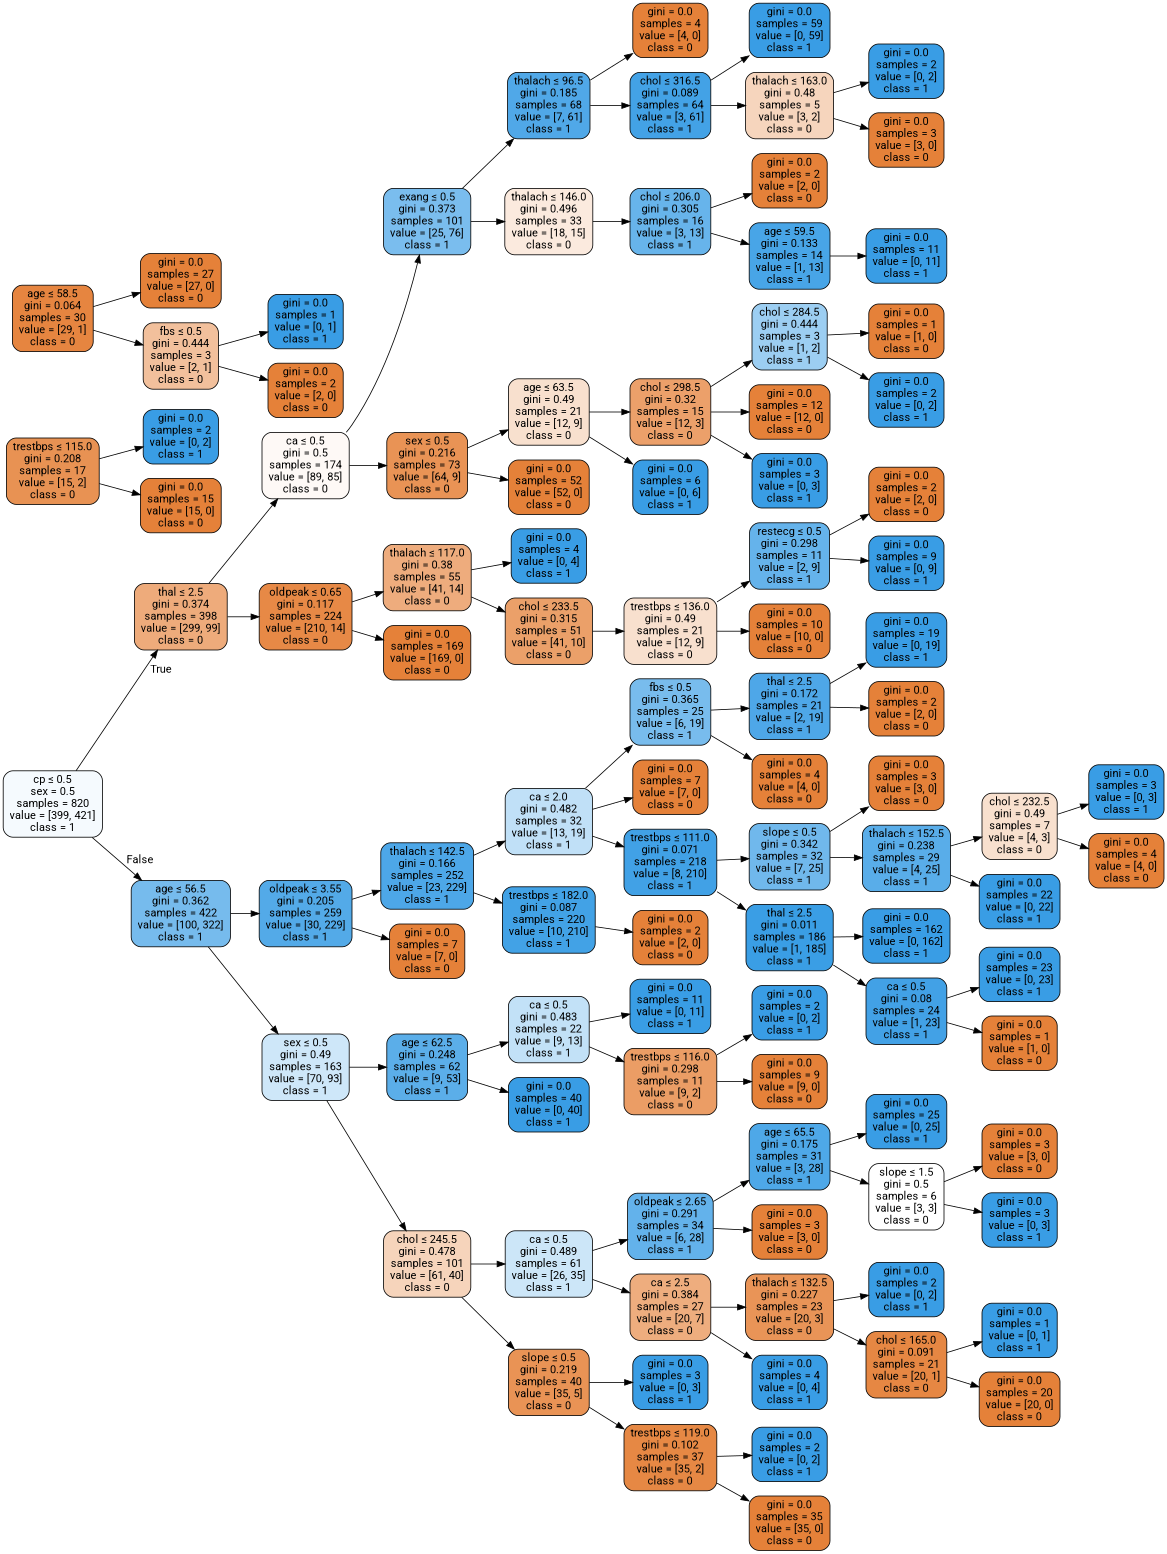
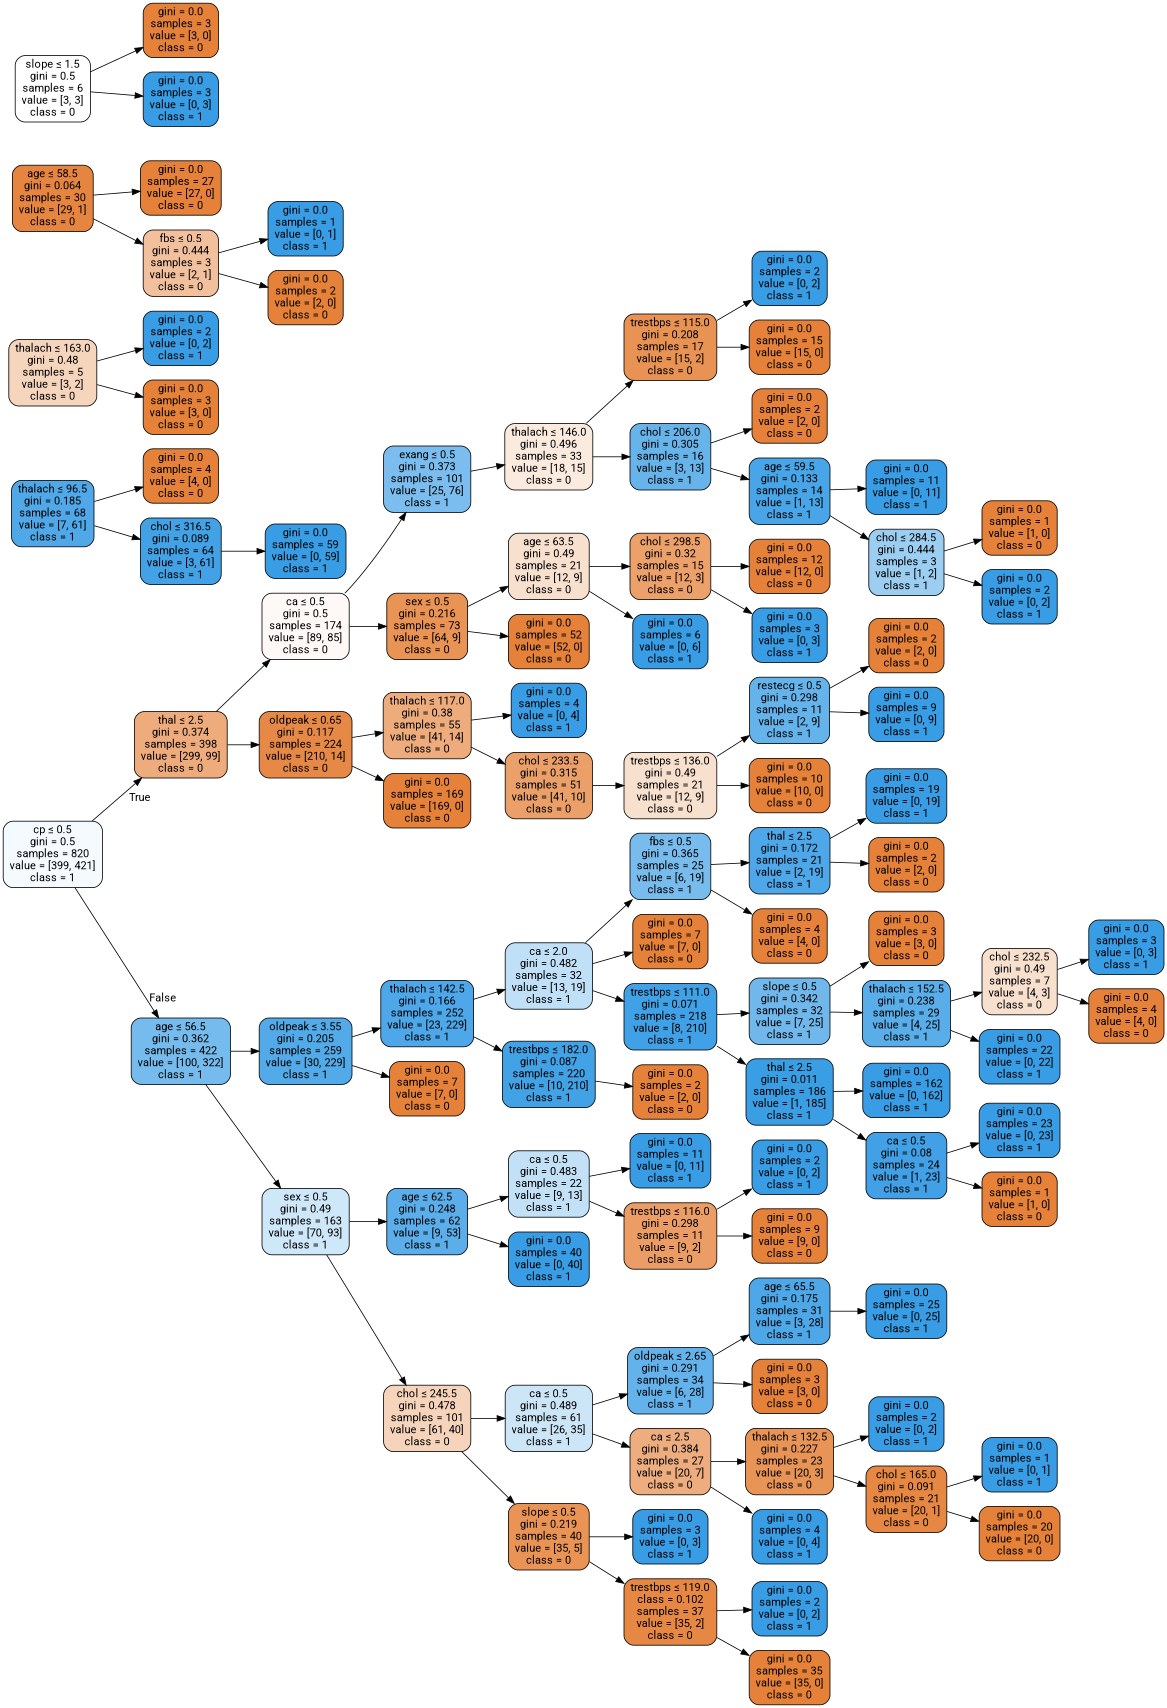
(724, 106) -> none
(485, 166) -> none
(728, 376) -> (846, 525)
none -> (607, 405)
(53, 792) -> (53, 842)
(846, 1176) -> none
(670, 1445) -> (670, 1600)
